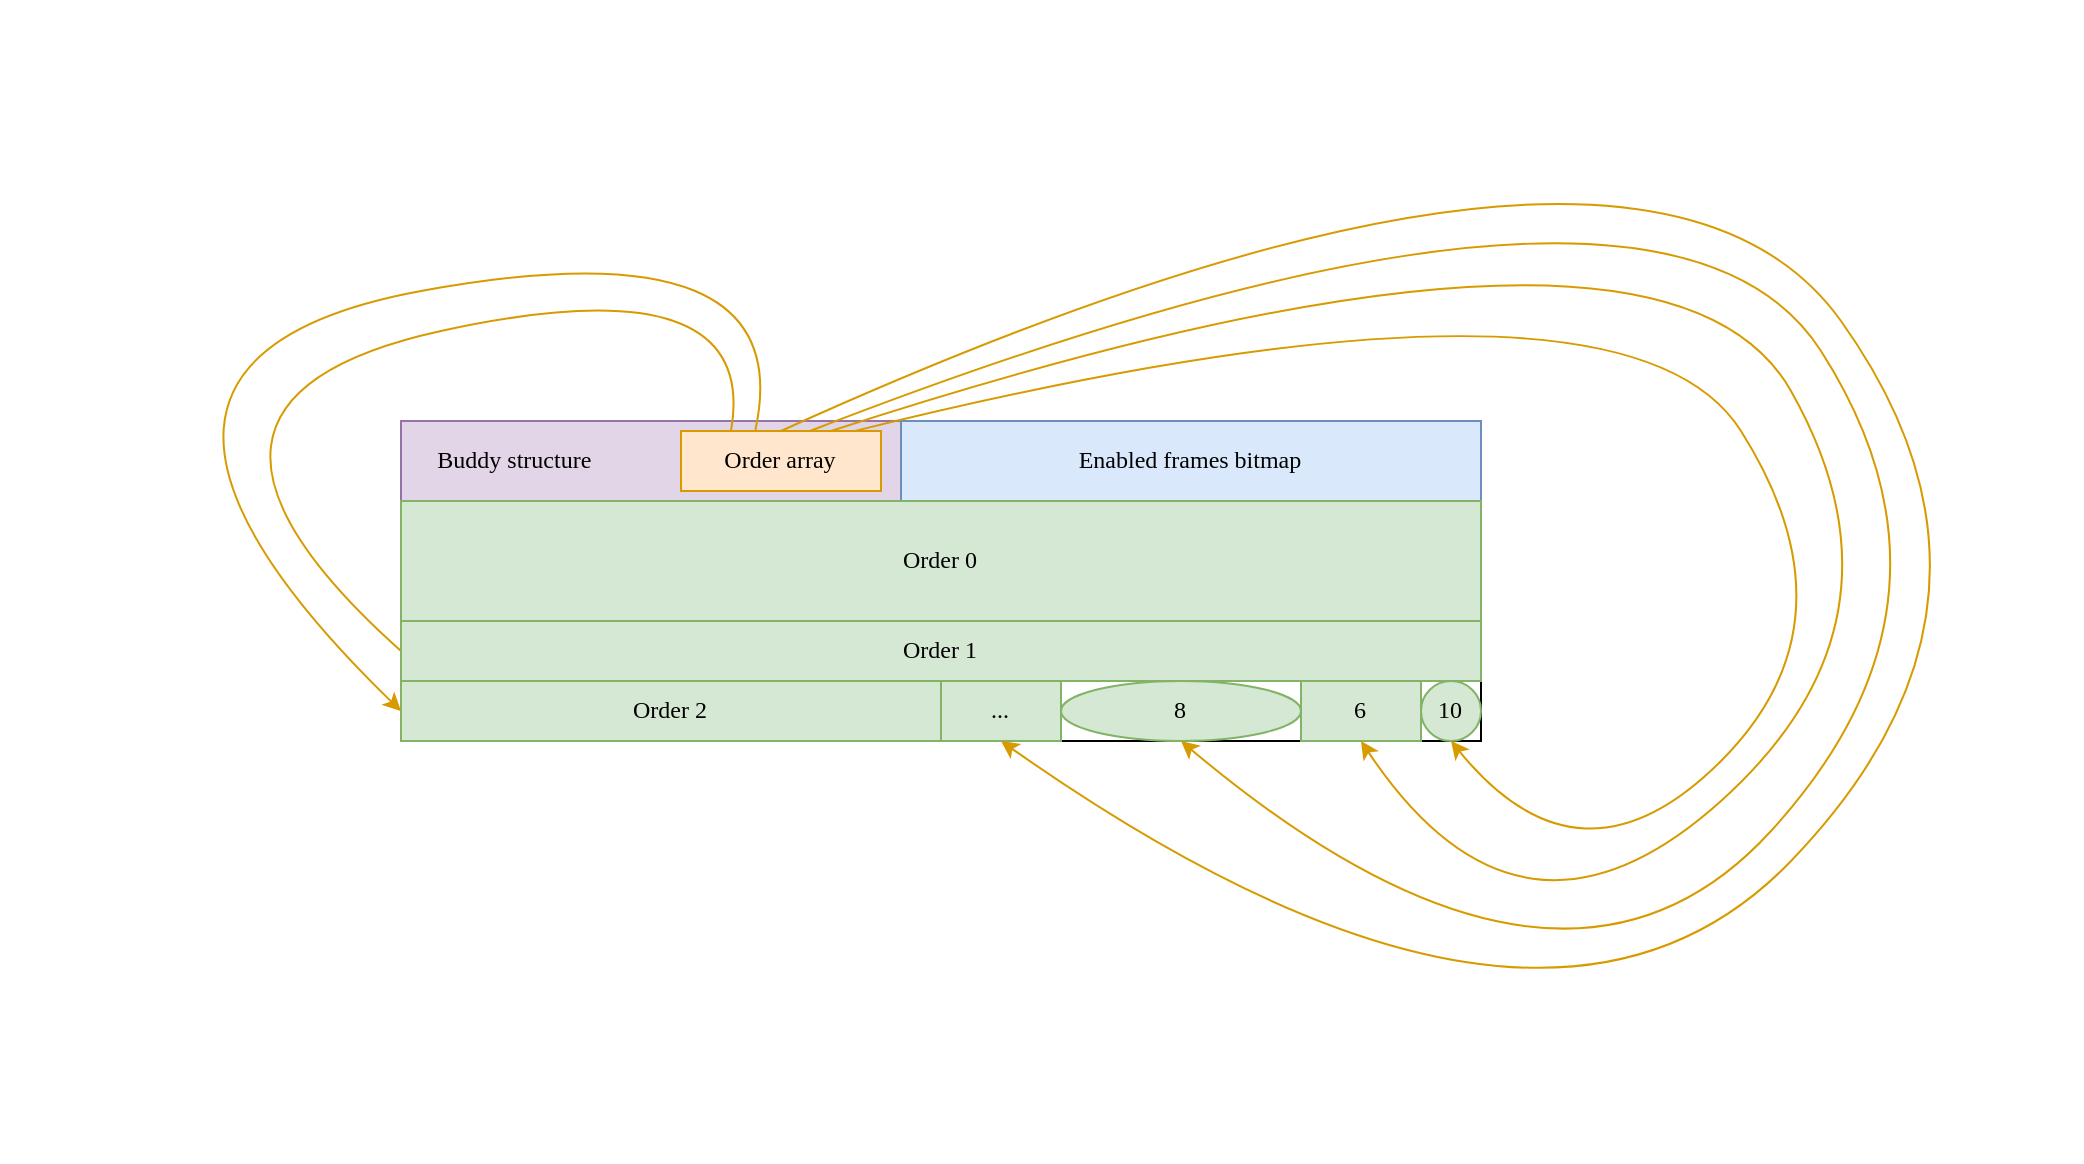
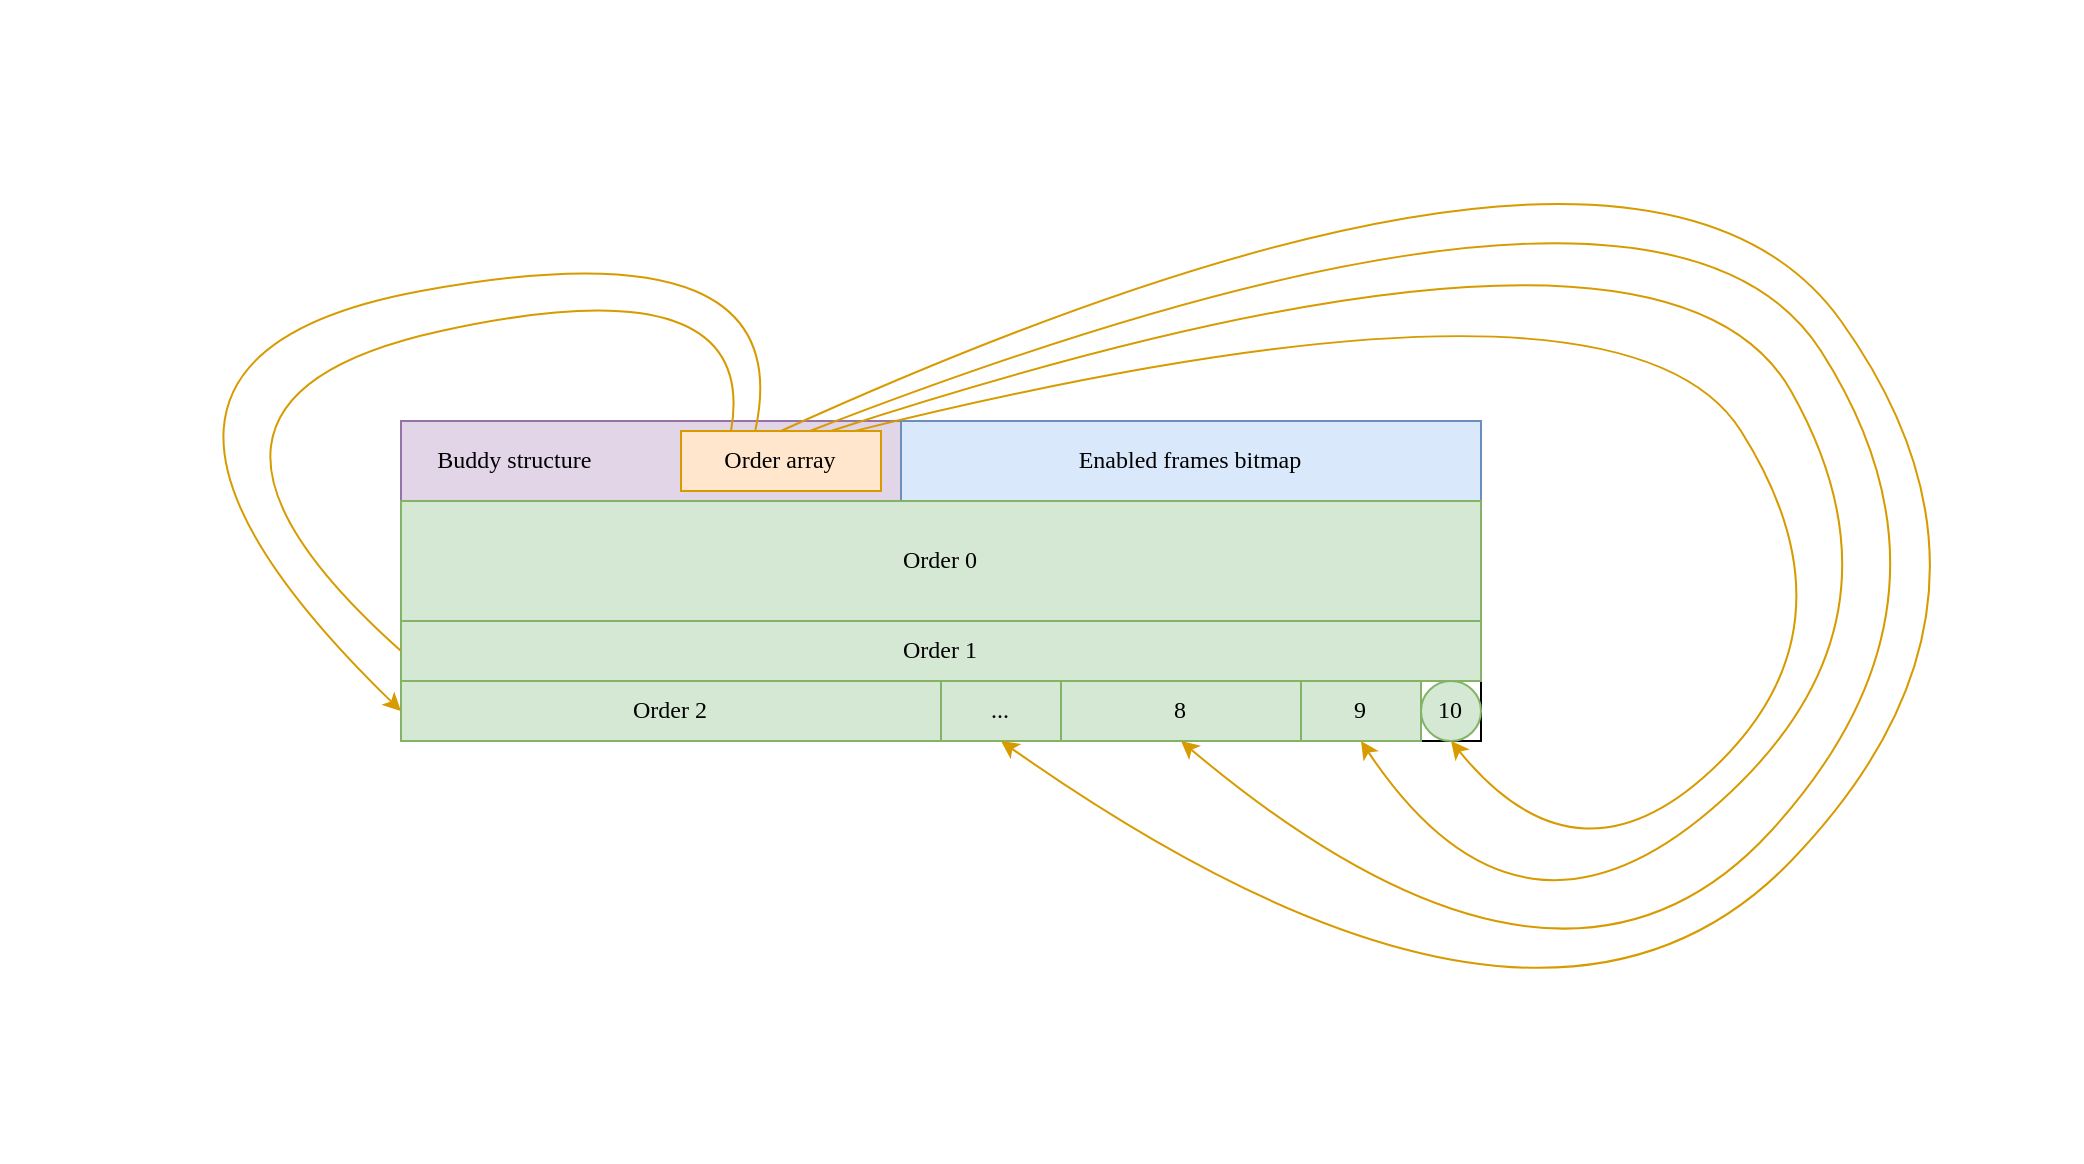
(1181, 711) -> (1181, 711)
(1361, 711) -> (1361, 711)
